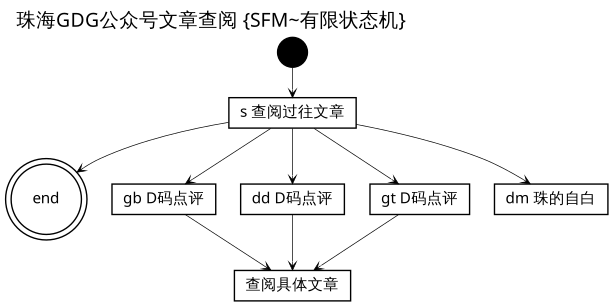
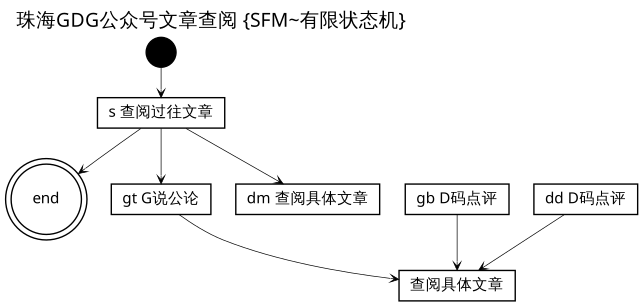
(293, 152) -> none
(232, 154) -> none
(420, 199) -> (161, 199)
(551, 199) -> (308, 199)
